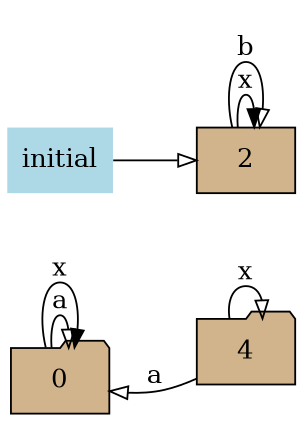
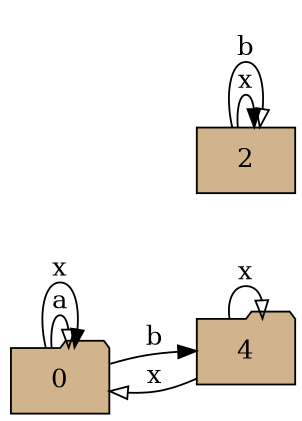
(60, 160) -> none
none -> (144, 356)
(155, 376) -> (155, 376)
